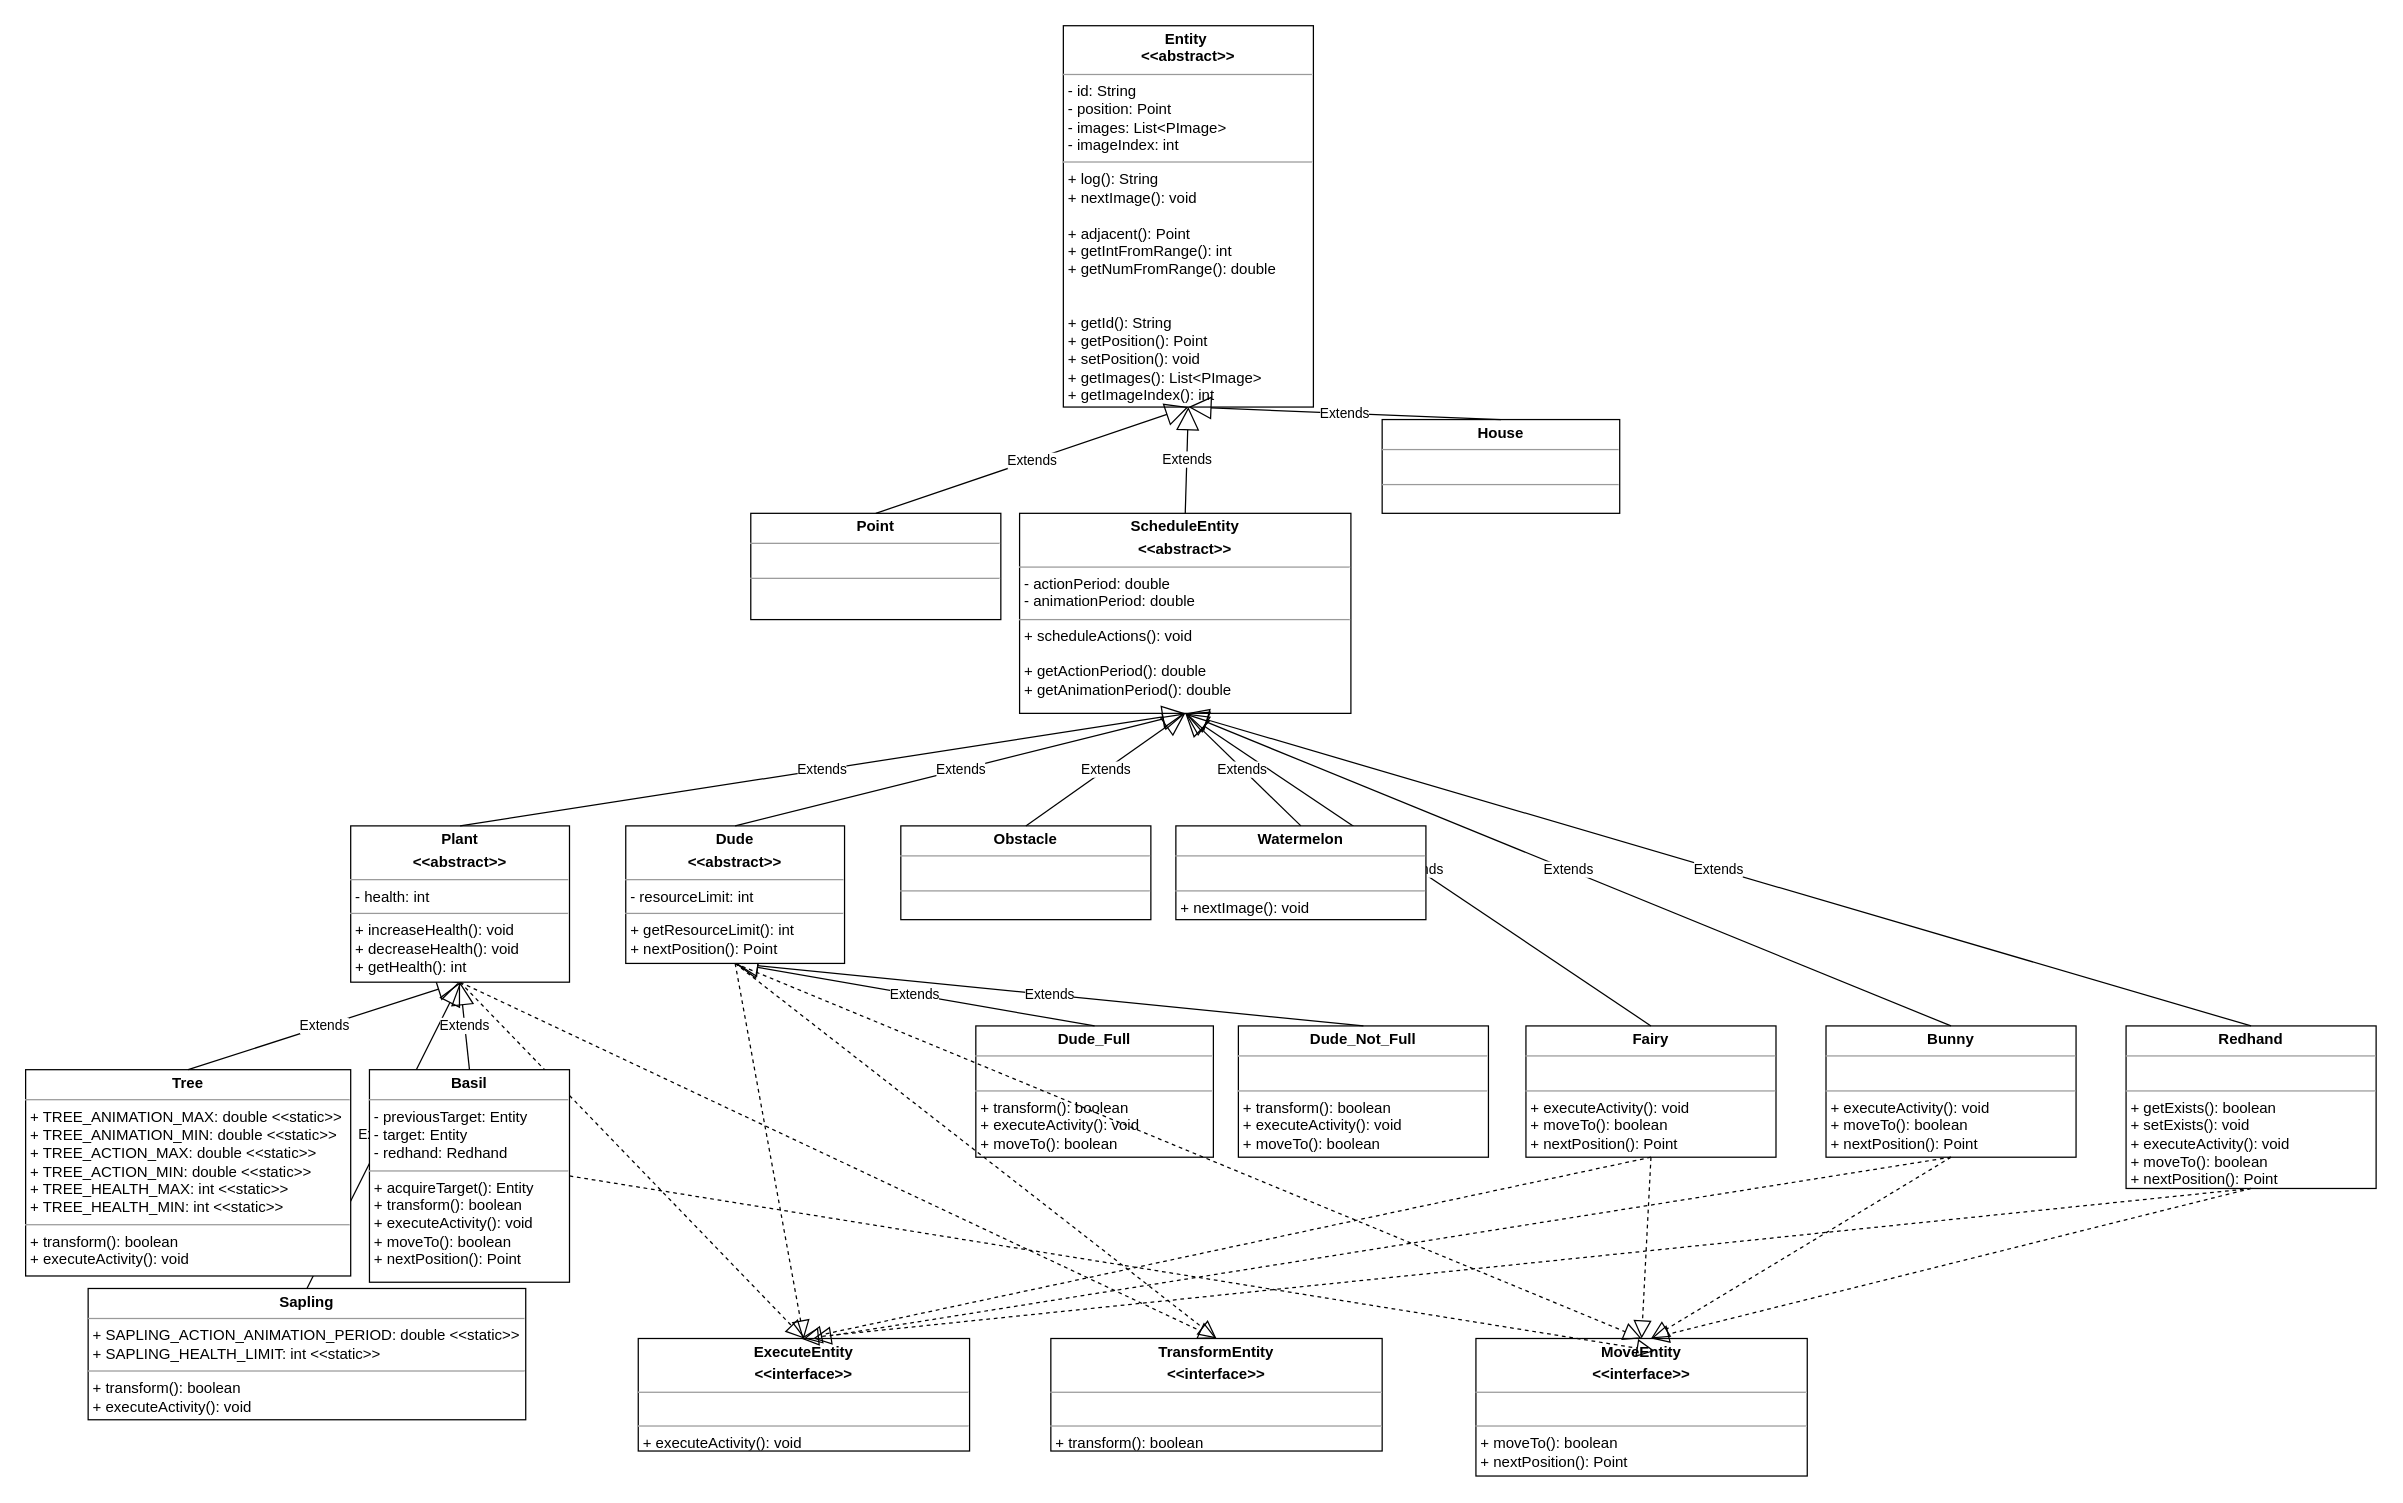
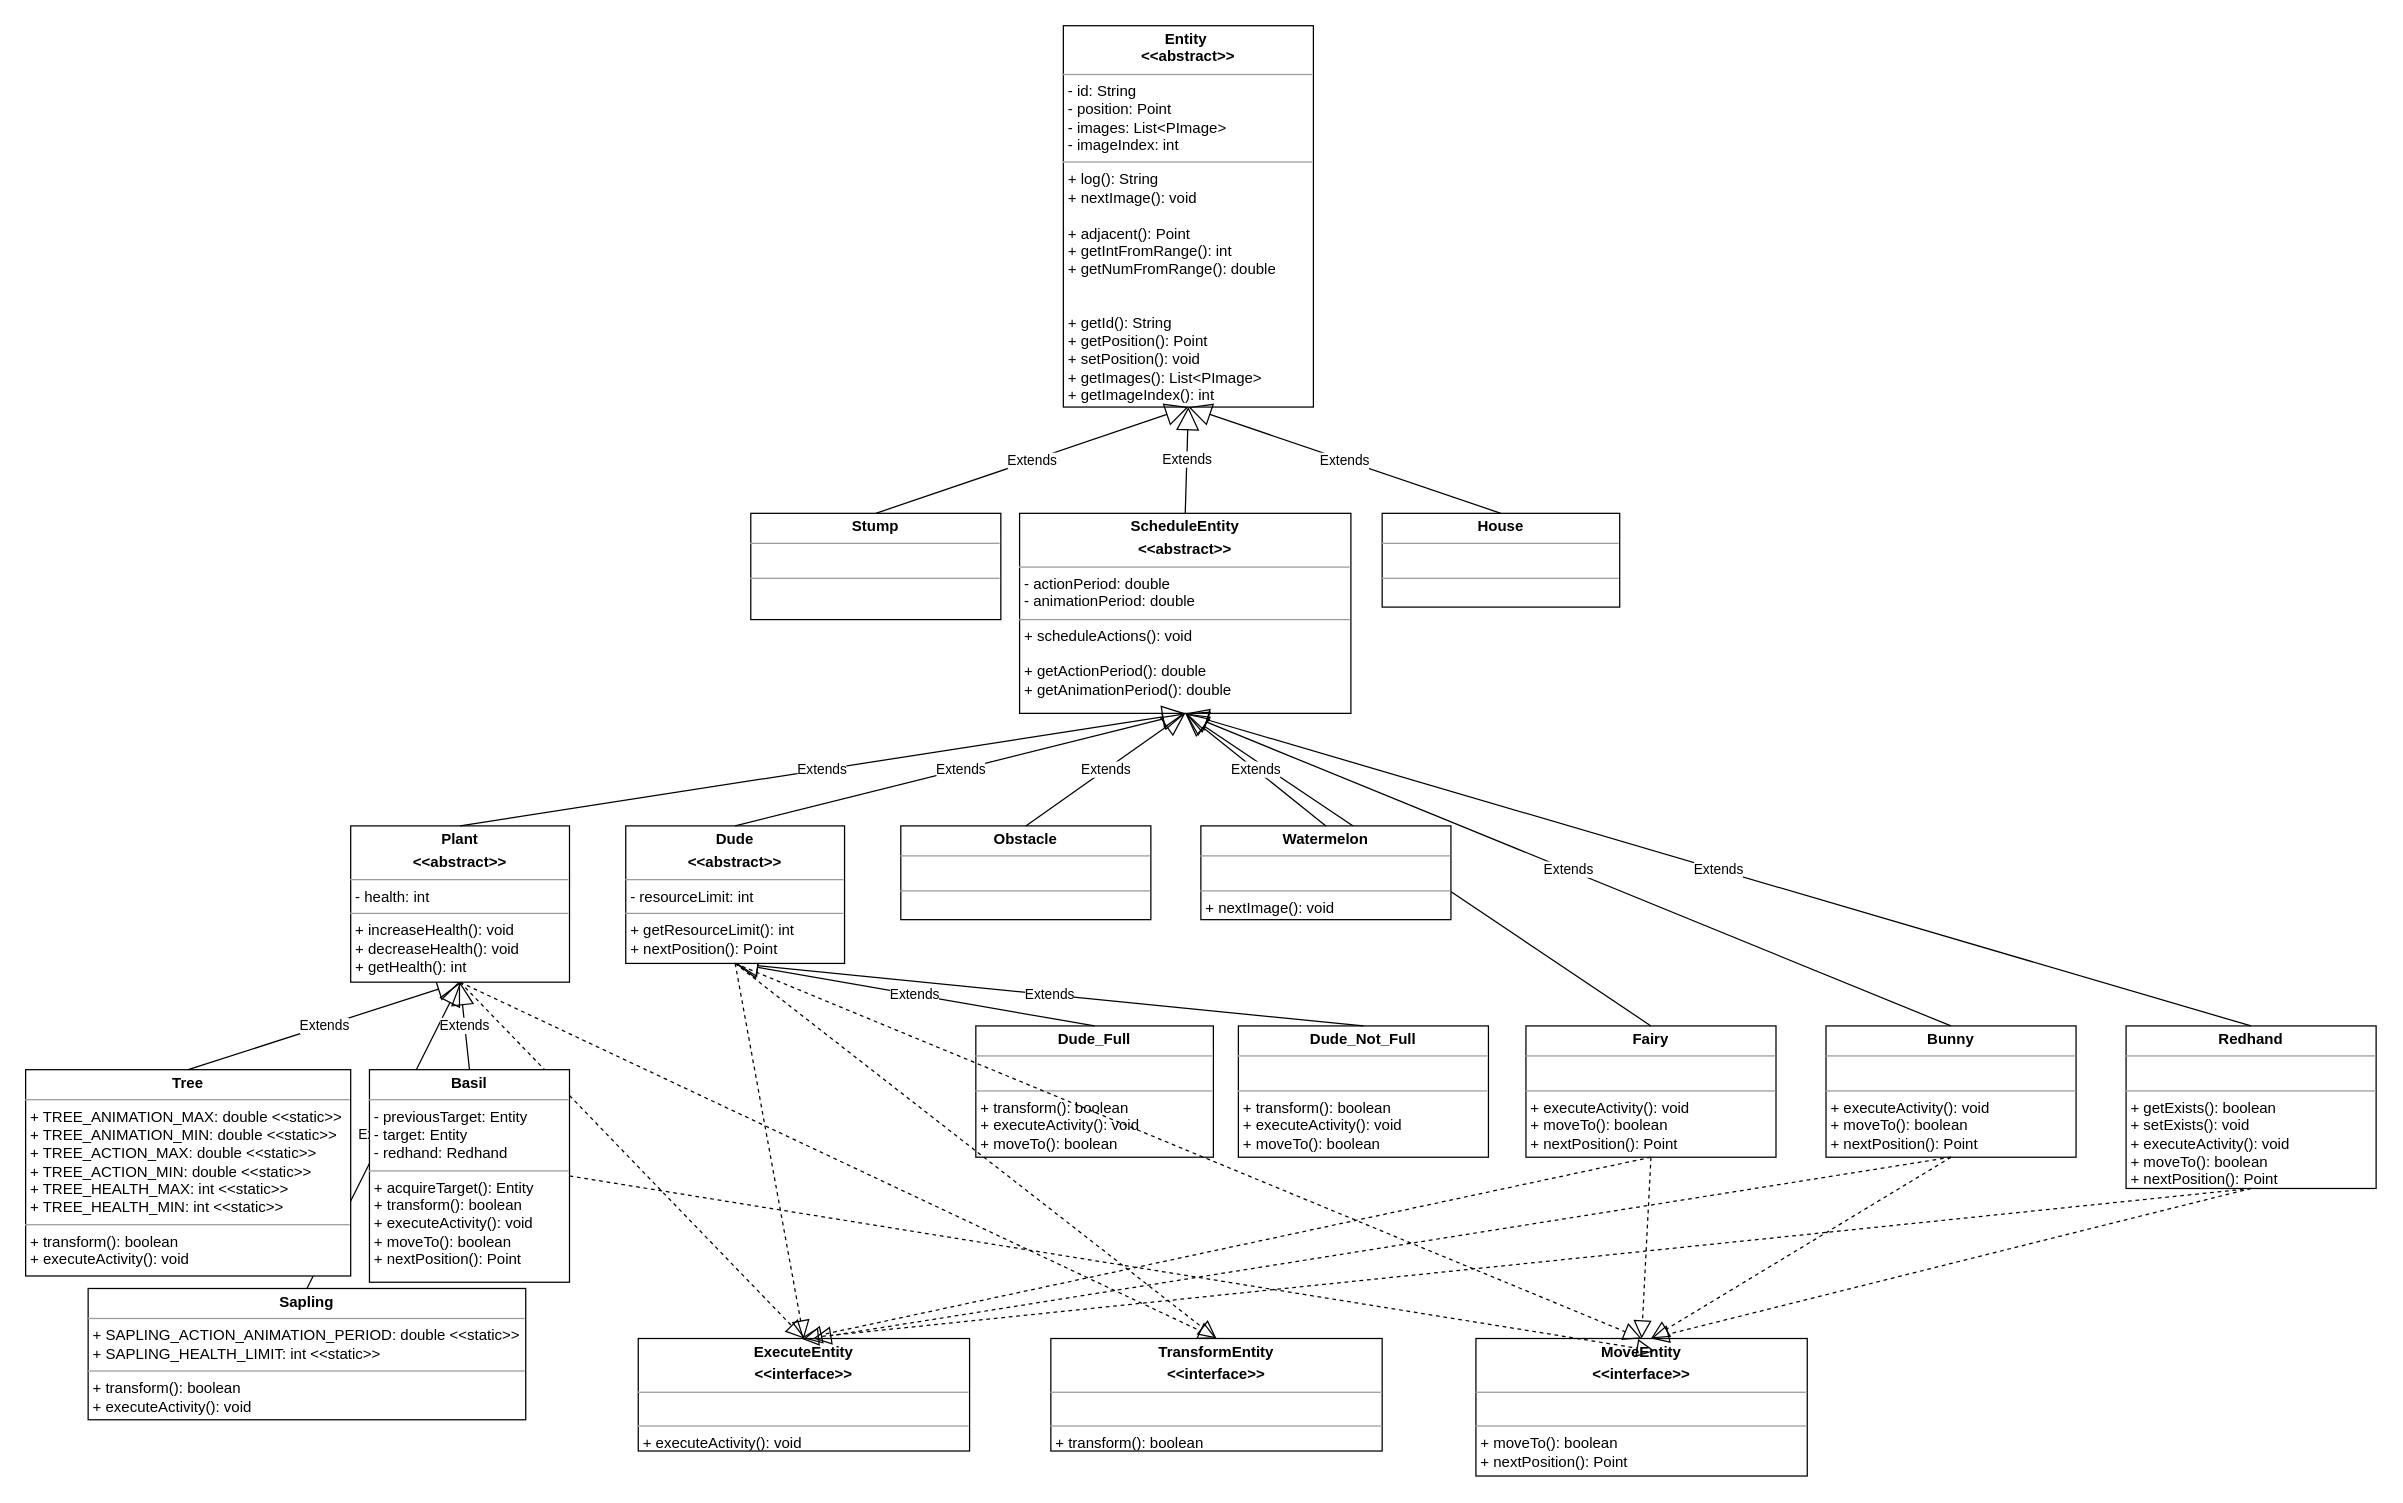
(1501, 466) -> (1501, 560)
(770, 522) -> (772, 522)
(1301, 873) -> (1326, 873)
